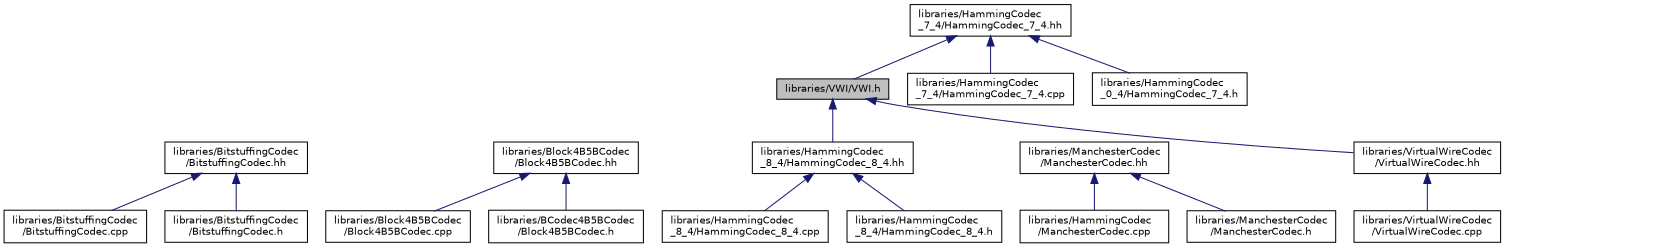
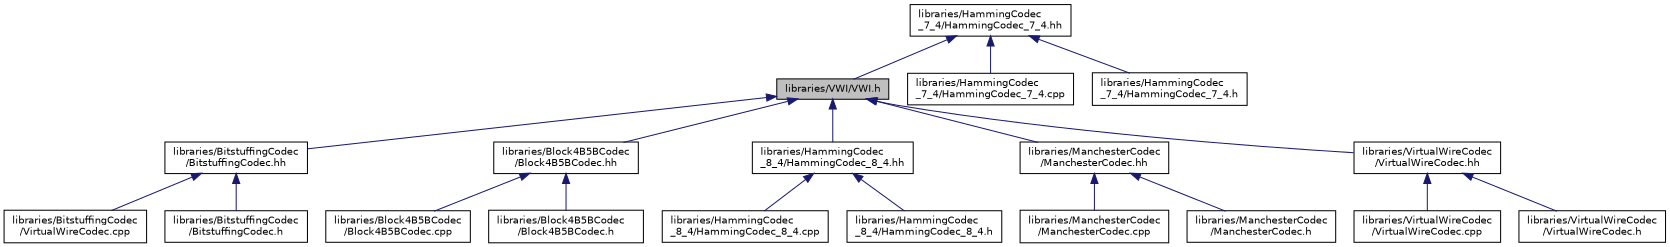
(1170, 89) -> (1170, 89)
none -> (706, 122)
none -> (958, 122)
none -> (537, 123)
(75, 227) -> (75, 227)
(566, 227) -> (566, 227)
(1094, 227) -> (1094, 227)
none -> (1592, 227)
